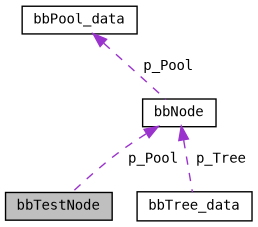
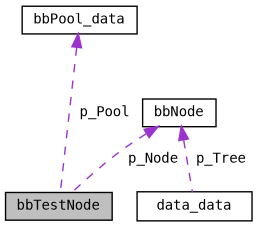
(135, 71) -> (68, 120)
(150, 159) -> (150, 159)
(195, 206) -> (195, 206)
